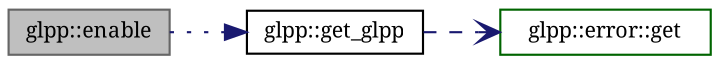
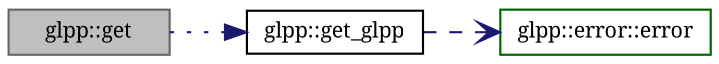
(89, 32) -> (89, 32)
(606, 32) -> (606, 32)
